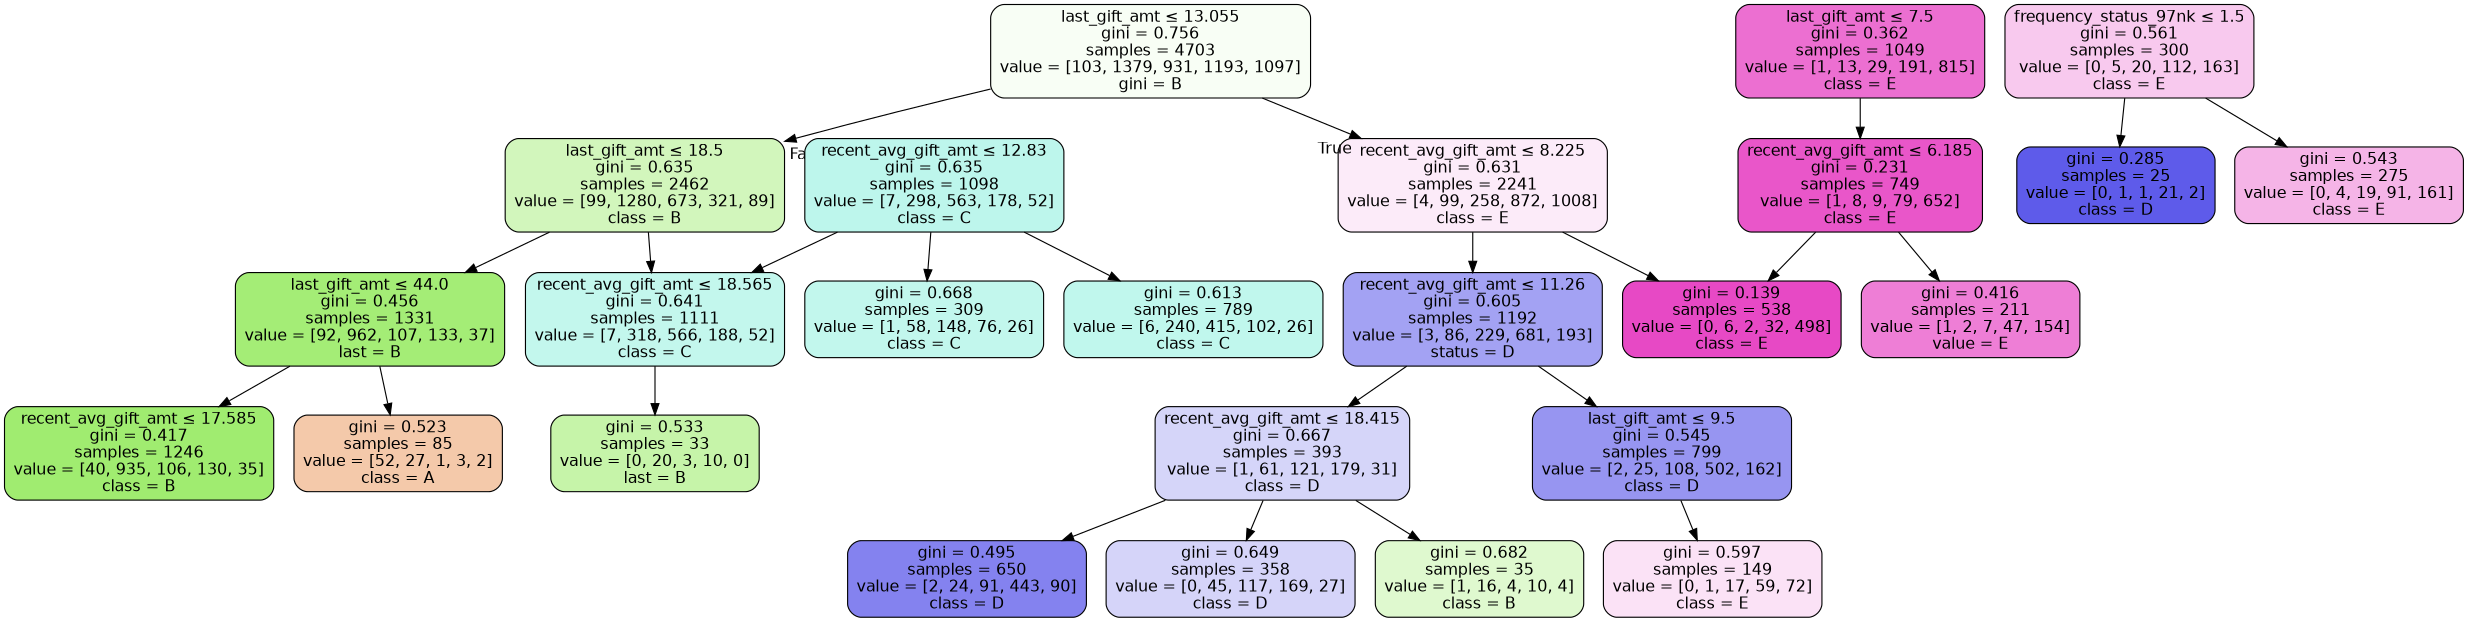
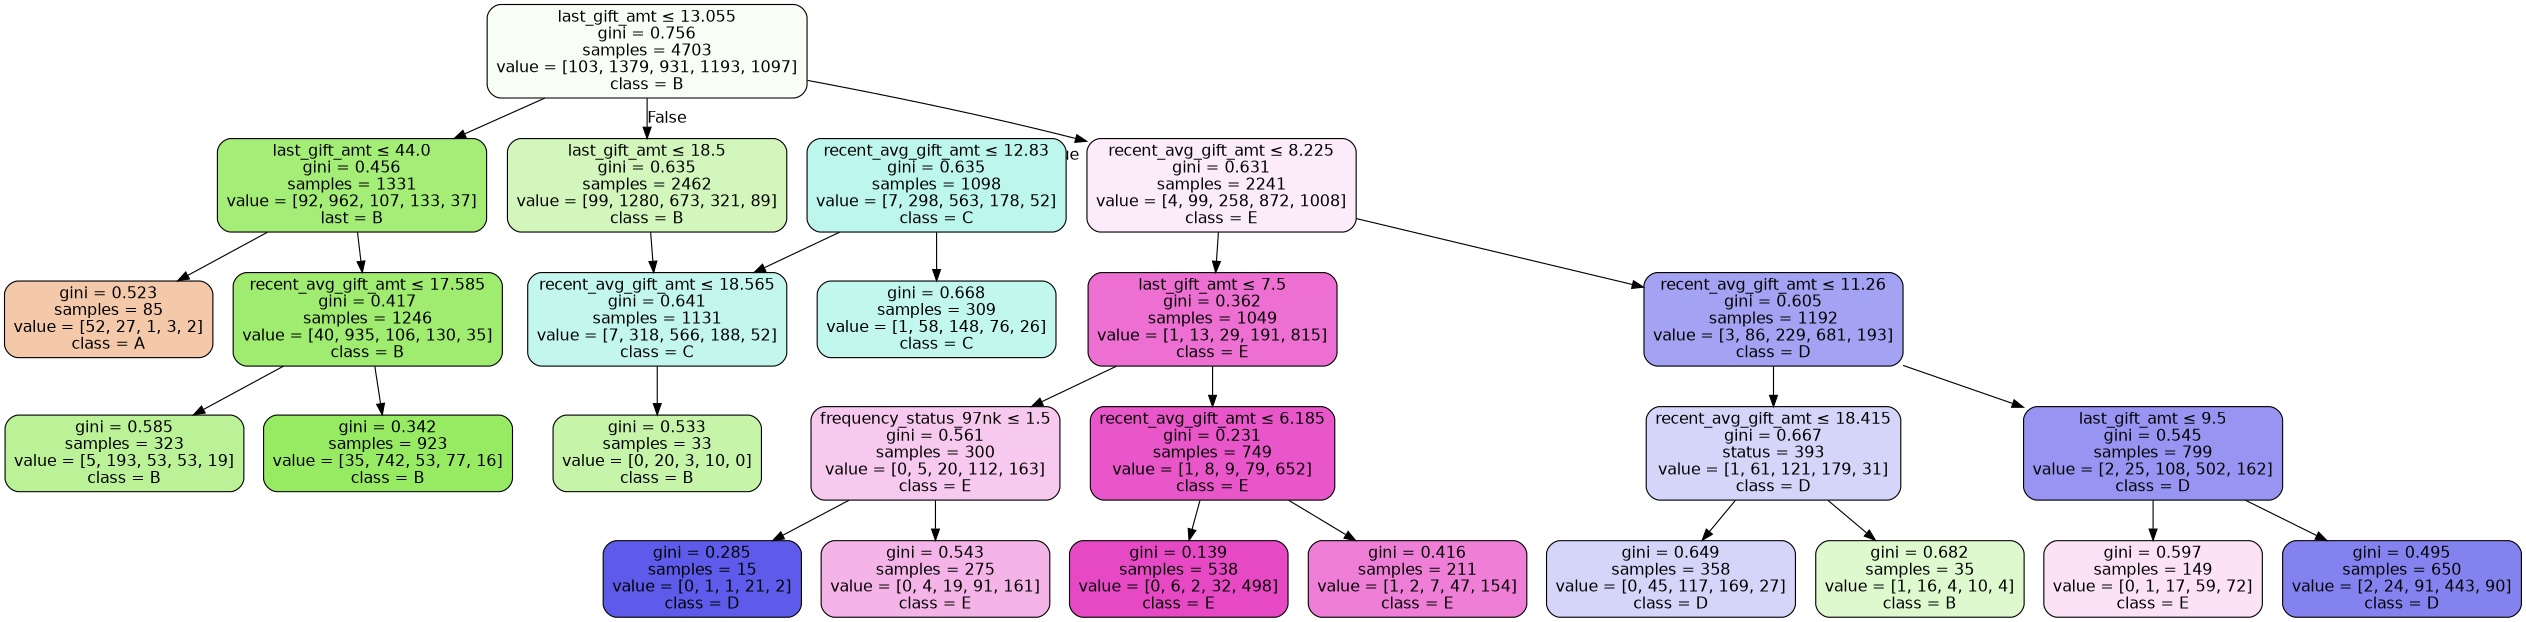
(1151, 84) -> (647, 84)
(2116, 176) -> (702, 570)
(513, 250) -> (505, 116)
(1605, 254) -> (1217, 247)
(655, 319) -> (657, 319)
(1193, 319) -> none
(1971, 344) -> (1418, 604)
(1473, 353) -> (1773, 353)
none -> (1079, 384)
none -> (124, 453)
none -> (388, 453)
(1282, 453) -> (1773, 453)
(655, 478) -> (657, 478)
(1119, 518) -> (2281, 518)
